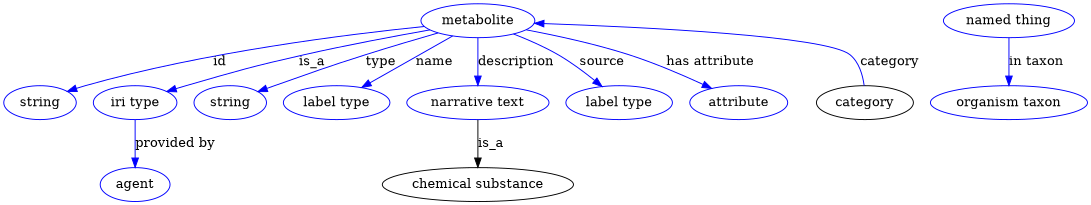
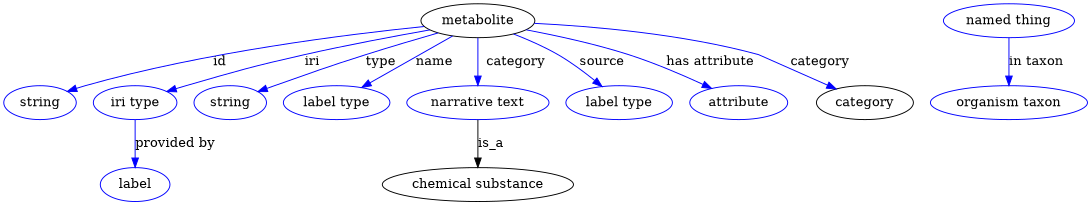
(478, 21) -> (478, 21)
(715, 33) -> (684, 39)
(312, 62) -> (312, 62)
(516, 62) -> (516, 62)
(135, 185) -> (135, 185)
